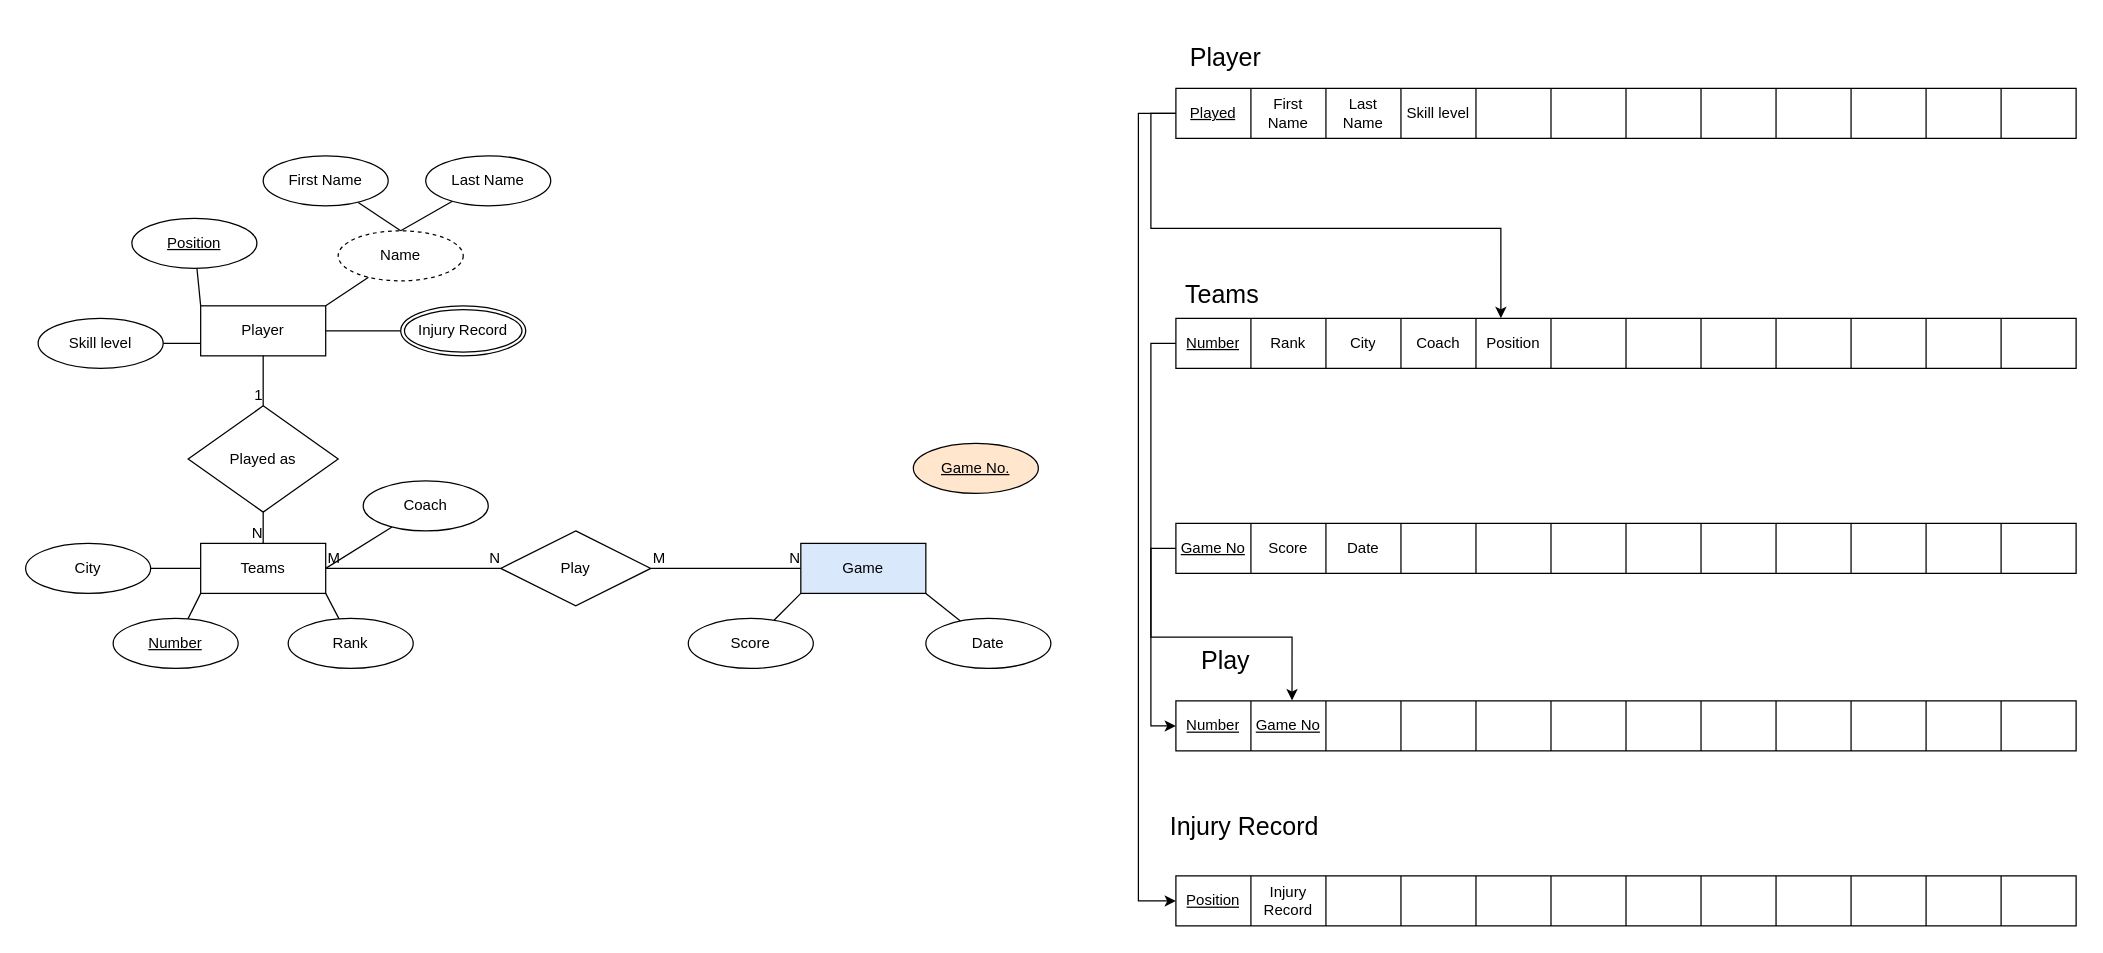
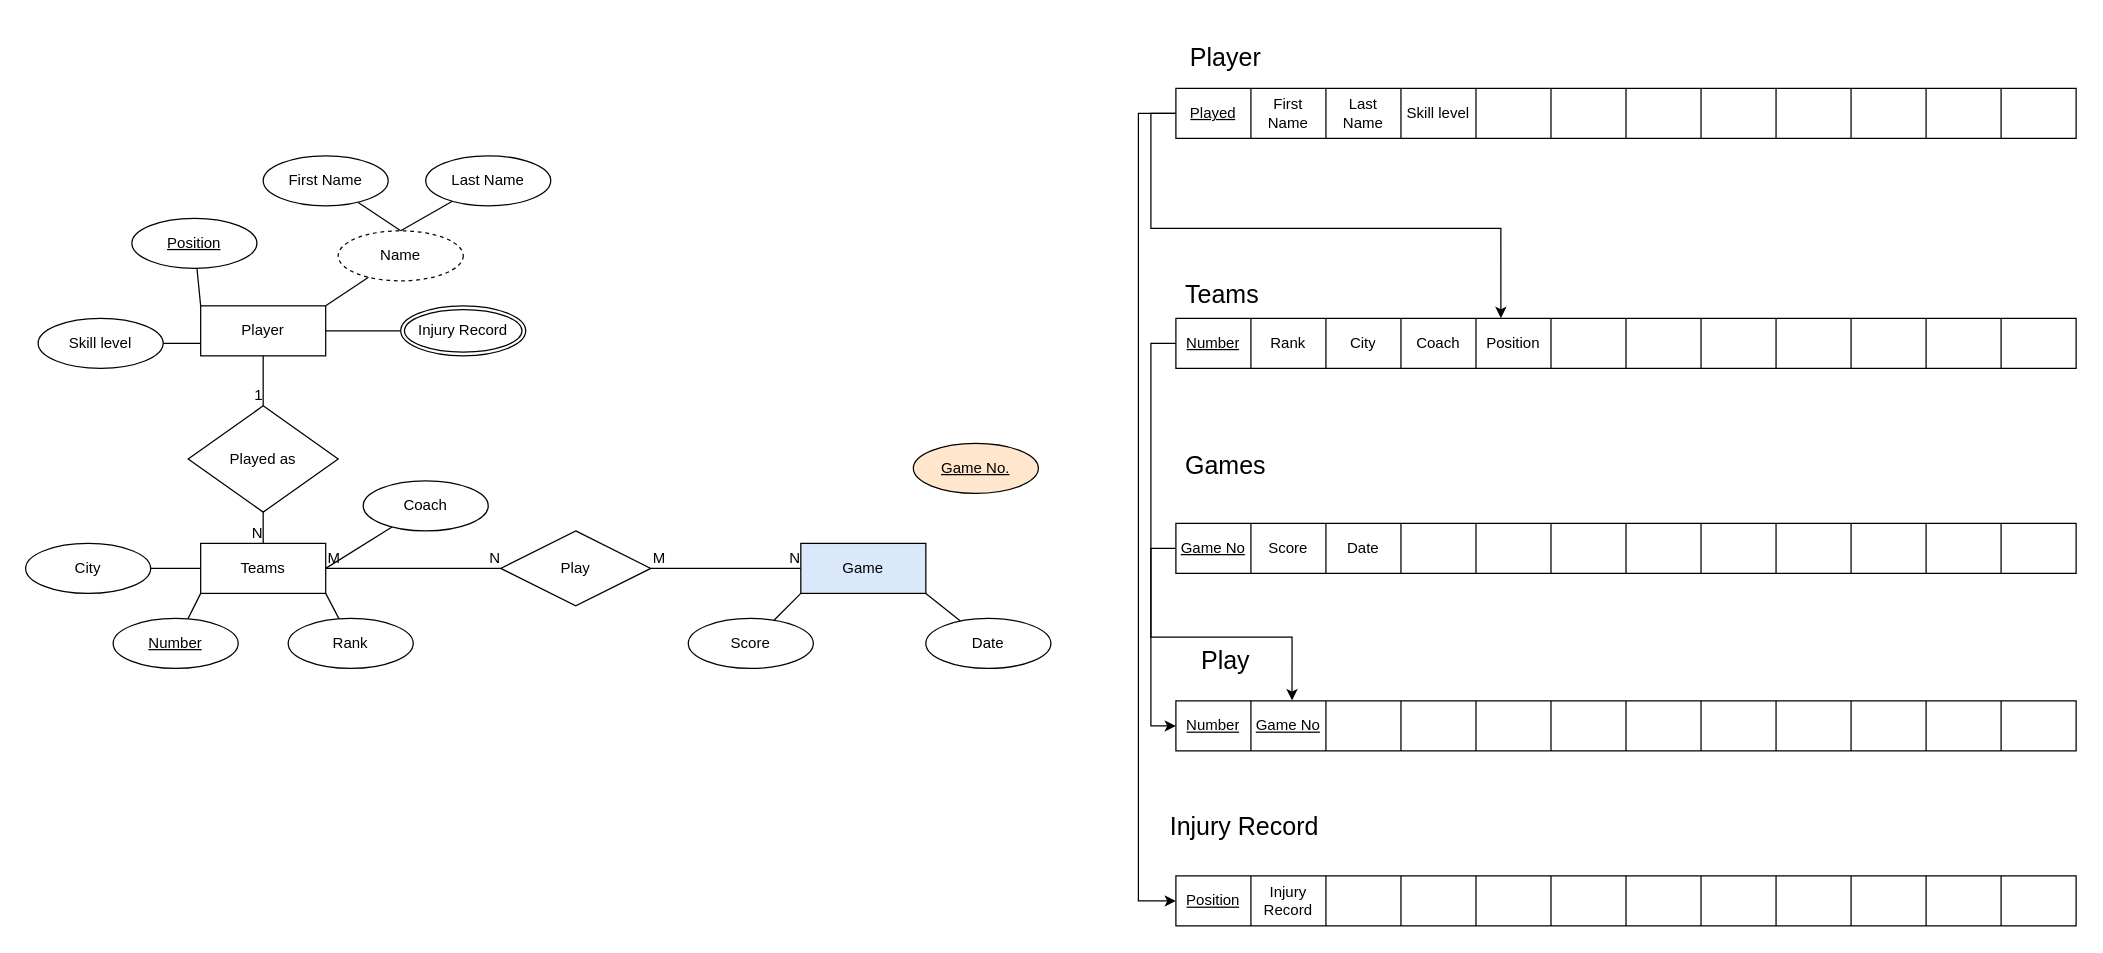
none -> (1226, 464)
